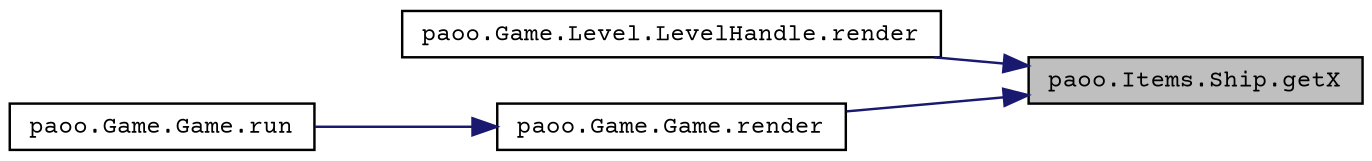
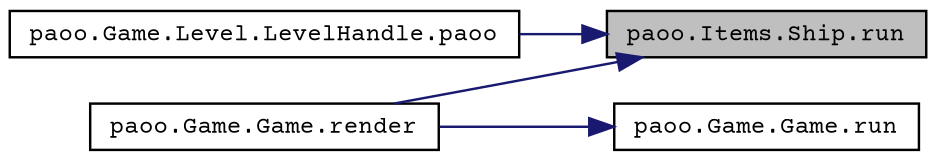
(672, 34) -> (264, 34)
(1196, 80) -> (767, 34)
(394, 127) -> (514, 127)
